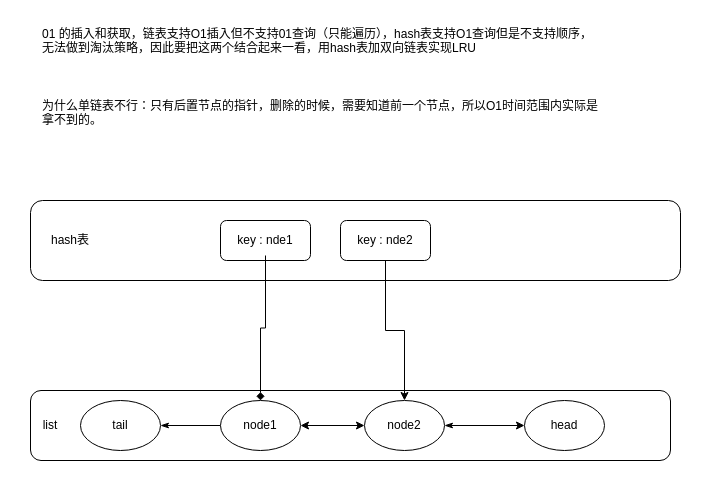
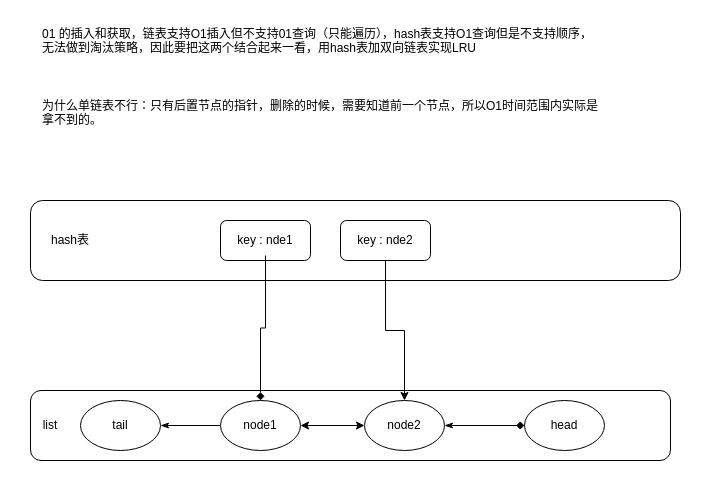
(516, 426) -> (515, 426)
